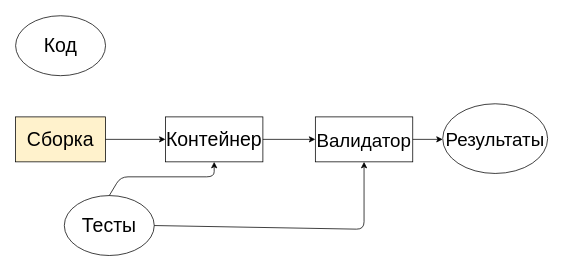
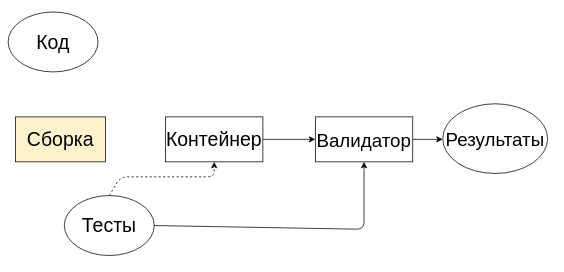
(60, 46) -> (53, 42)
(132, 140) -> none
(163, 177) -> (163, 177)
